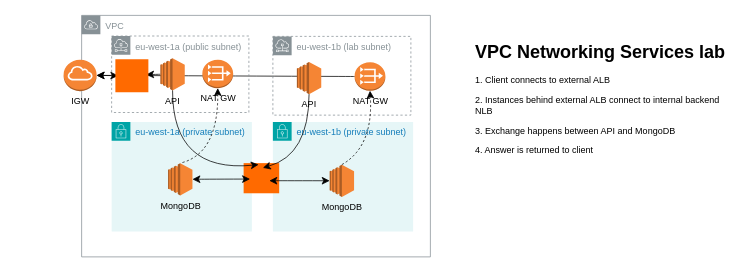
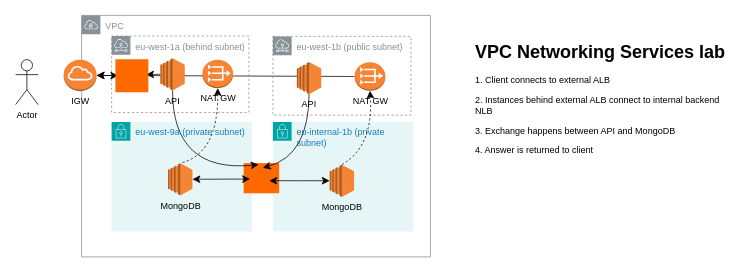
(351, 47) -> (354, 52)
(192, 52) -> (192, 52)
none -> (27, 82)
(194, 138) -> (194, 138)
(355, 138) -> (355, 138)
